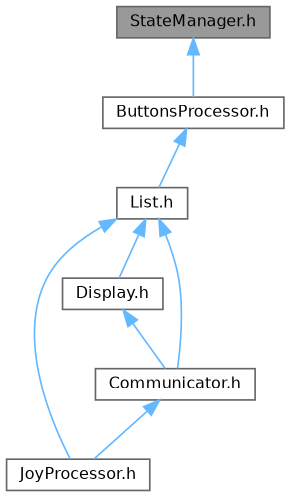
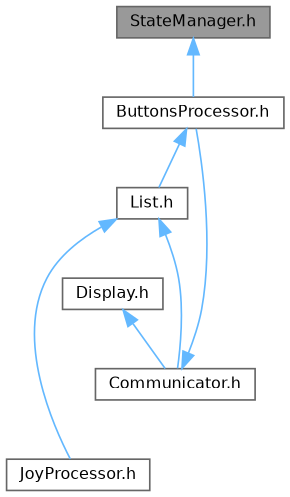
(129, 256) -> none
(121, 435) -> (207, 242)
